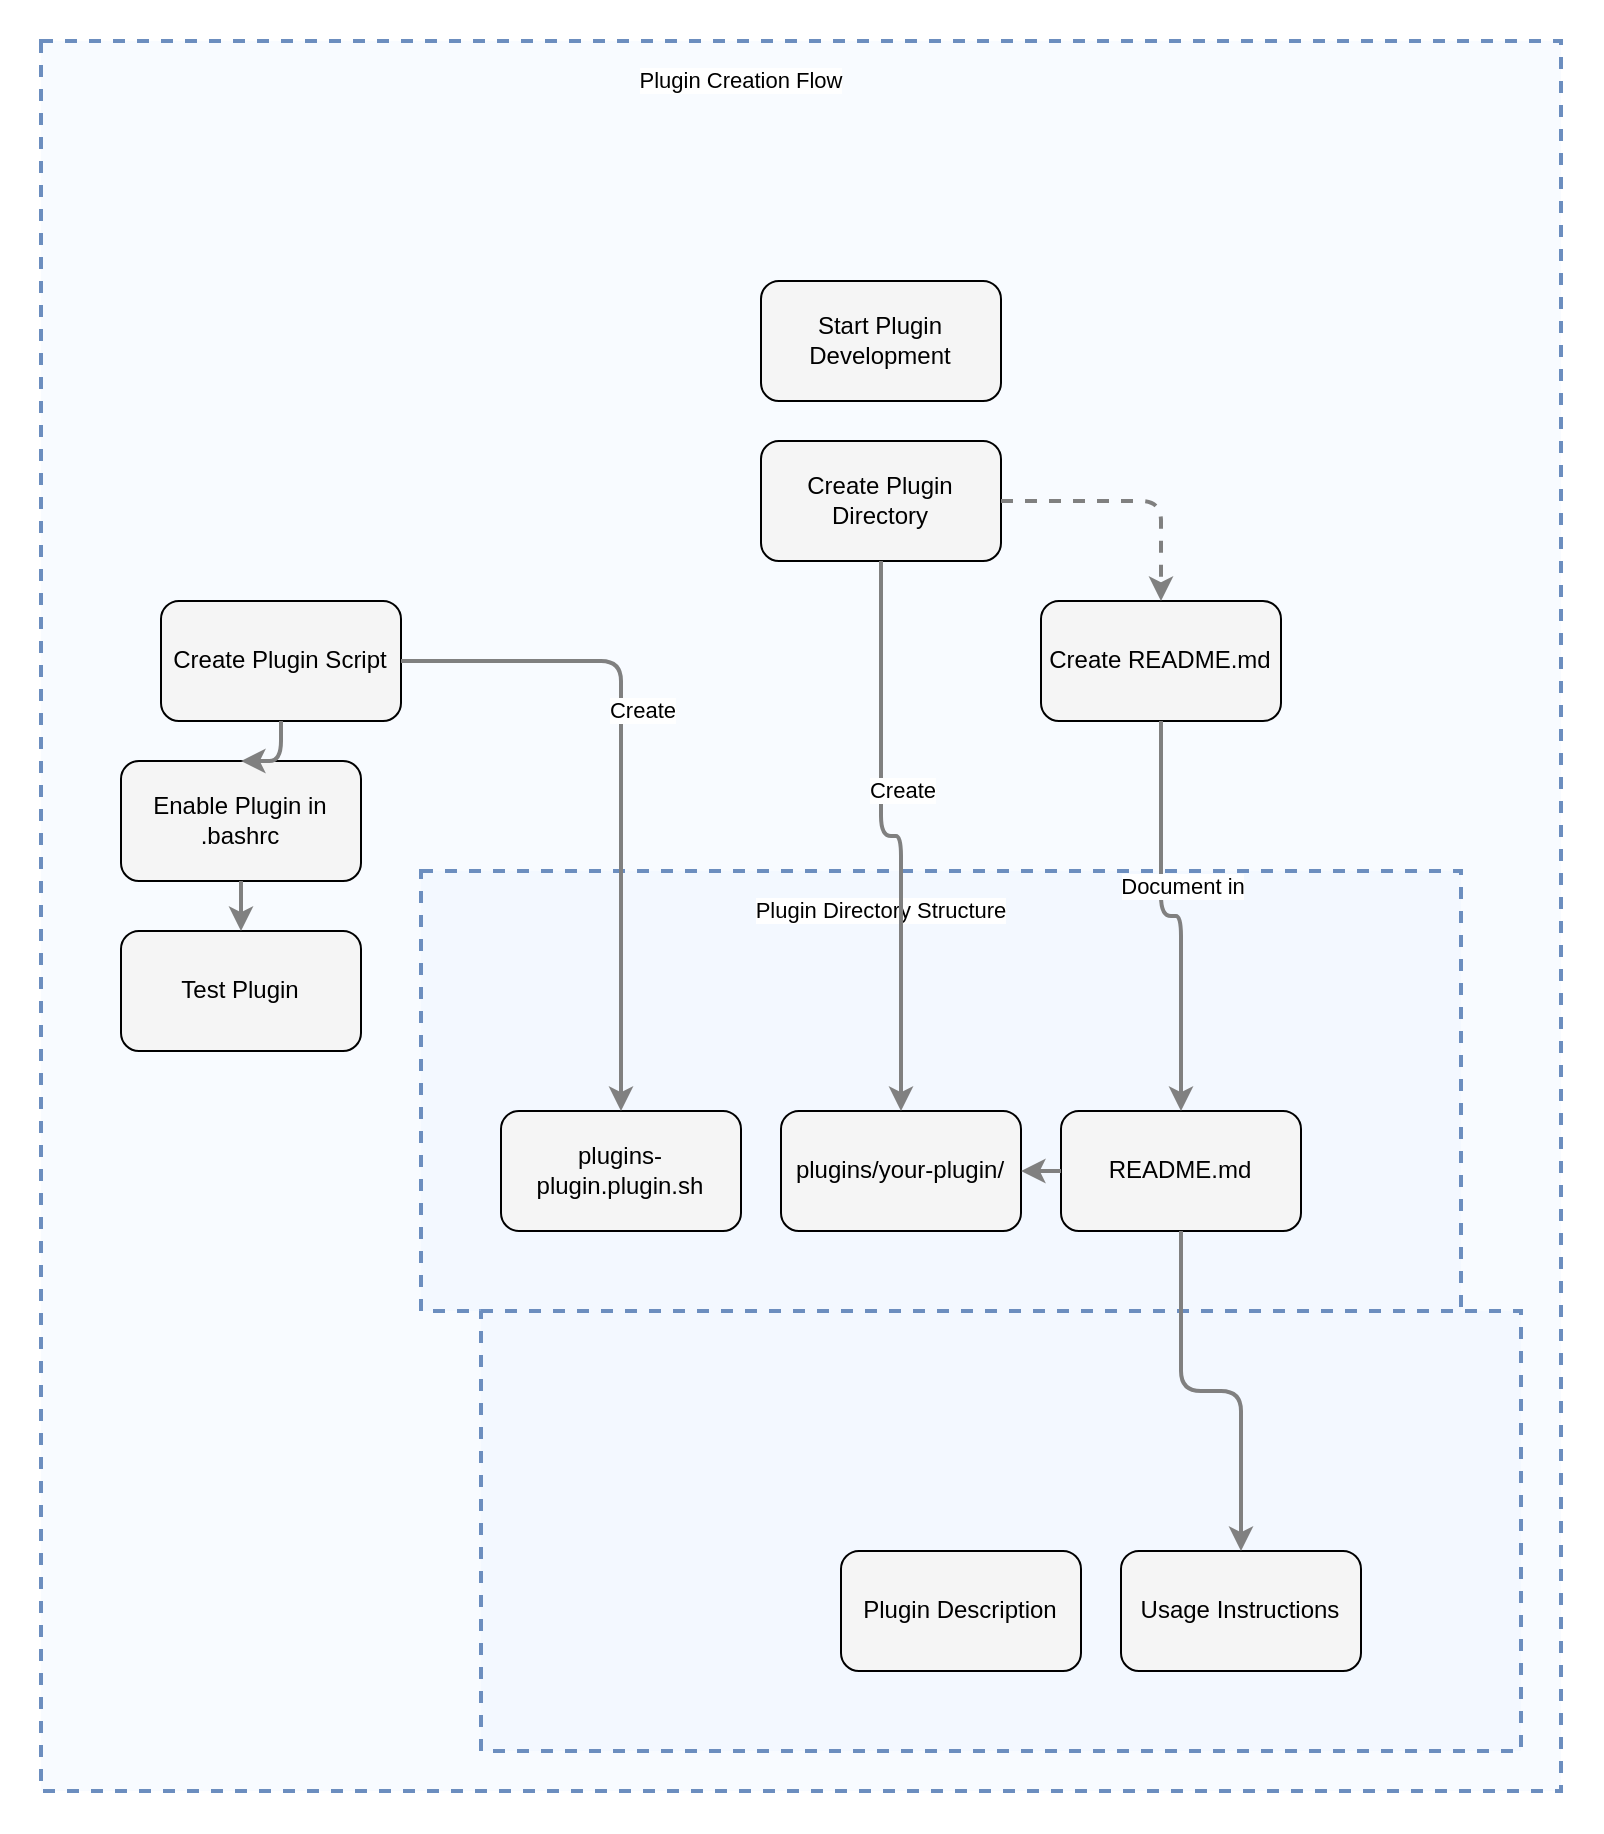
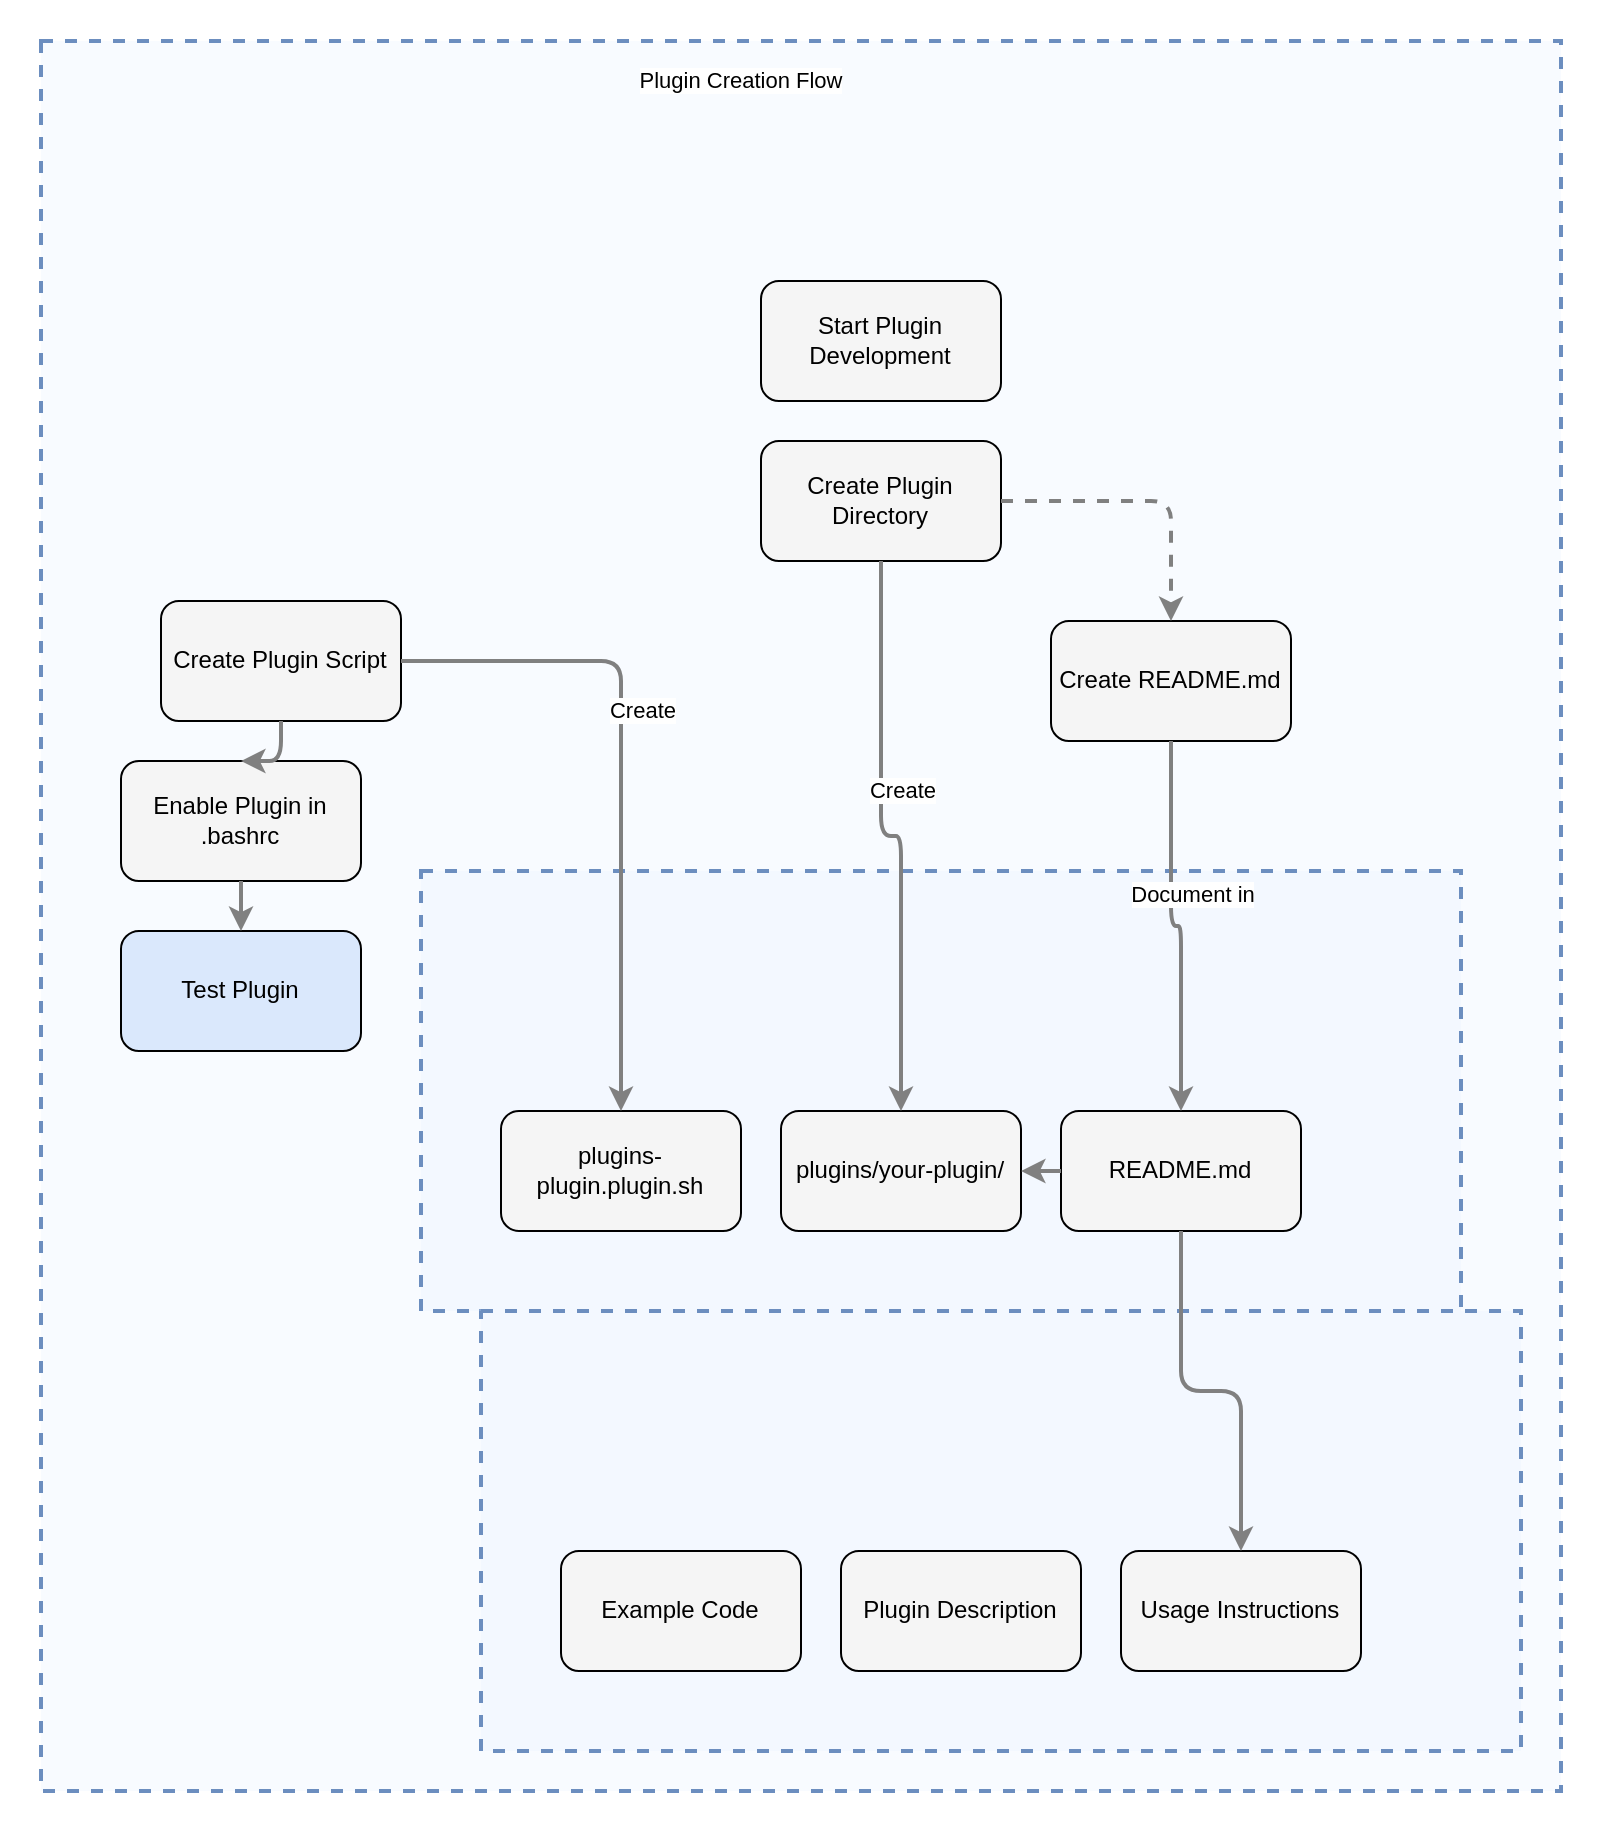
(1161, 661) -> (1171, 681)
(881, 911) -> none
(241, 991) -> (241, 991)
none -> (681, 1611)
